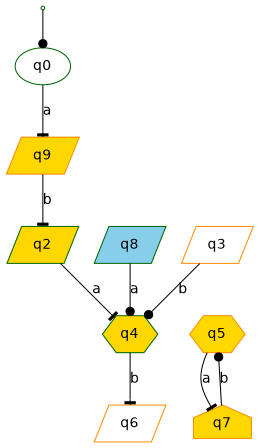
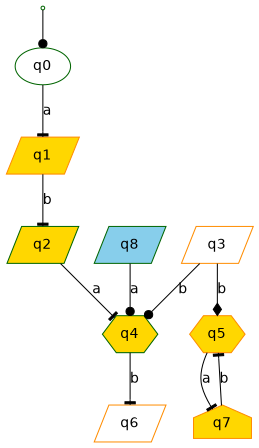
(43, 156) -> (43, 156)
none -> (217, 283)
(220, 382) -> (220, 382)
